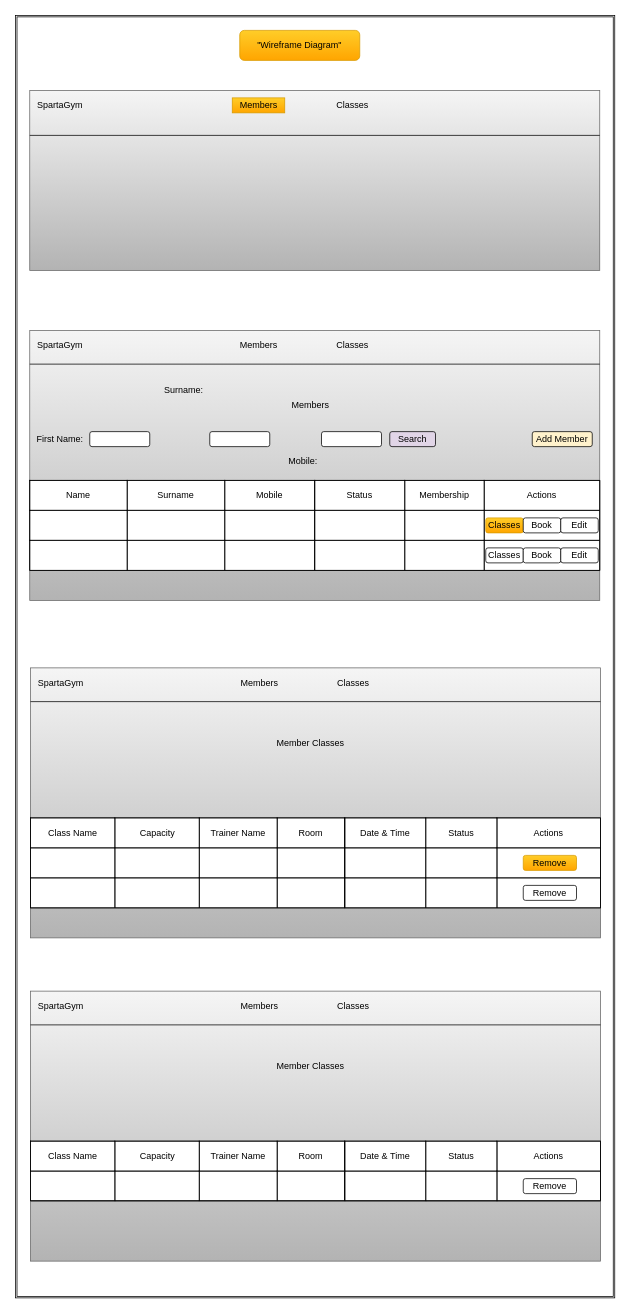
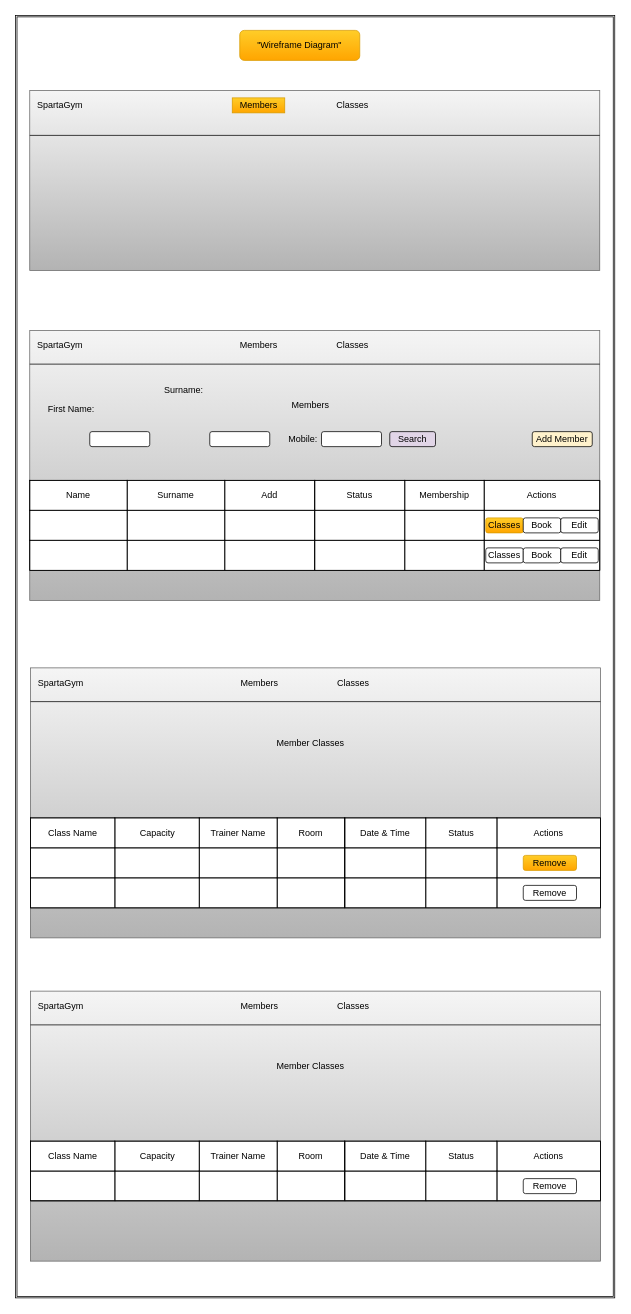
(60, 439) -> (71, 409)
(303, 462) -> (303, 439)
(270, 495) -> (270, 495)
